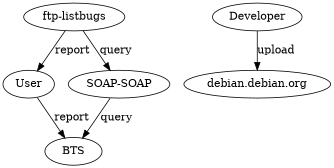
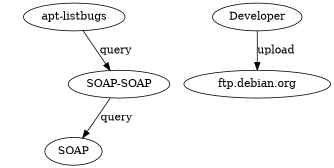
(74, 17) -> (74, 17)
(29, 84) -> none
(257, 84) -> (257, 84)
(73, 151) -> (73, 151)
